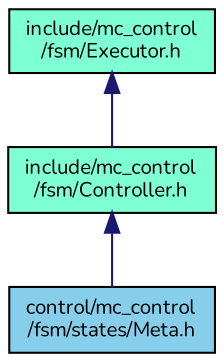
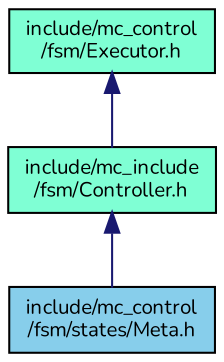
(112, 180) -> (112, 180)
(112, 320) -> (112, 320)
